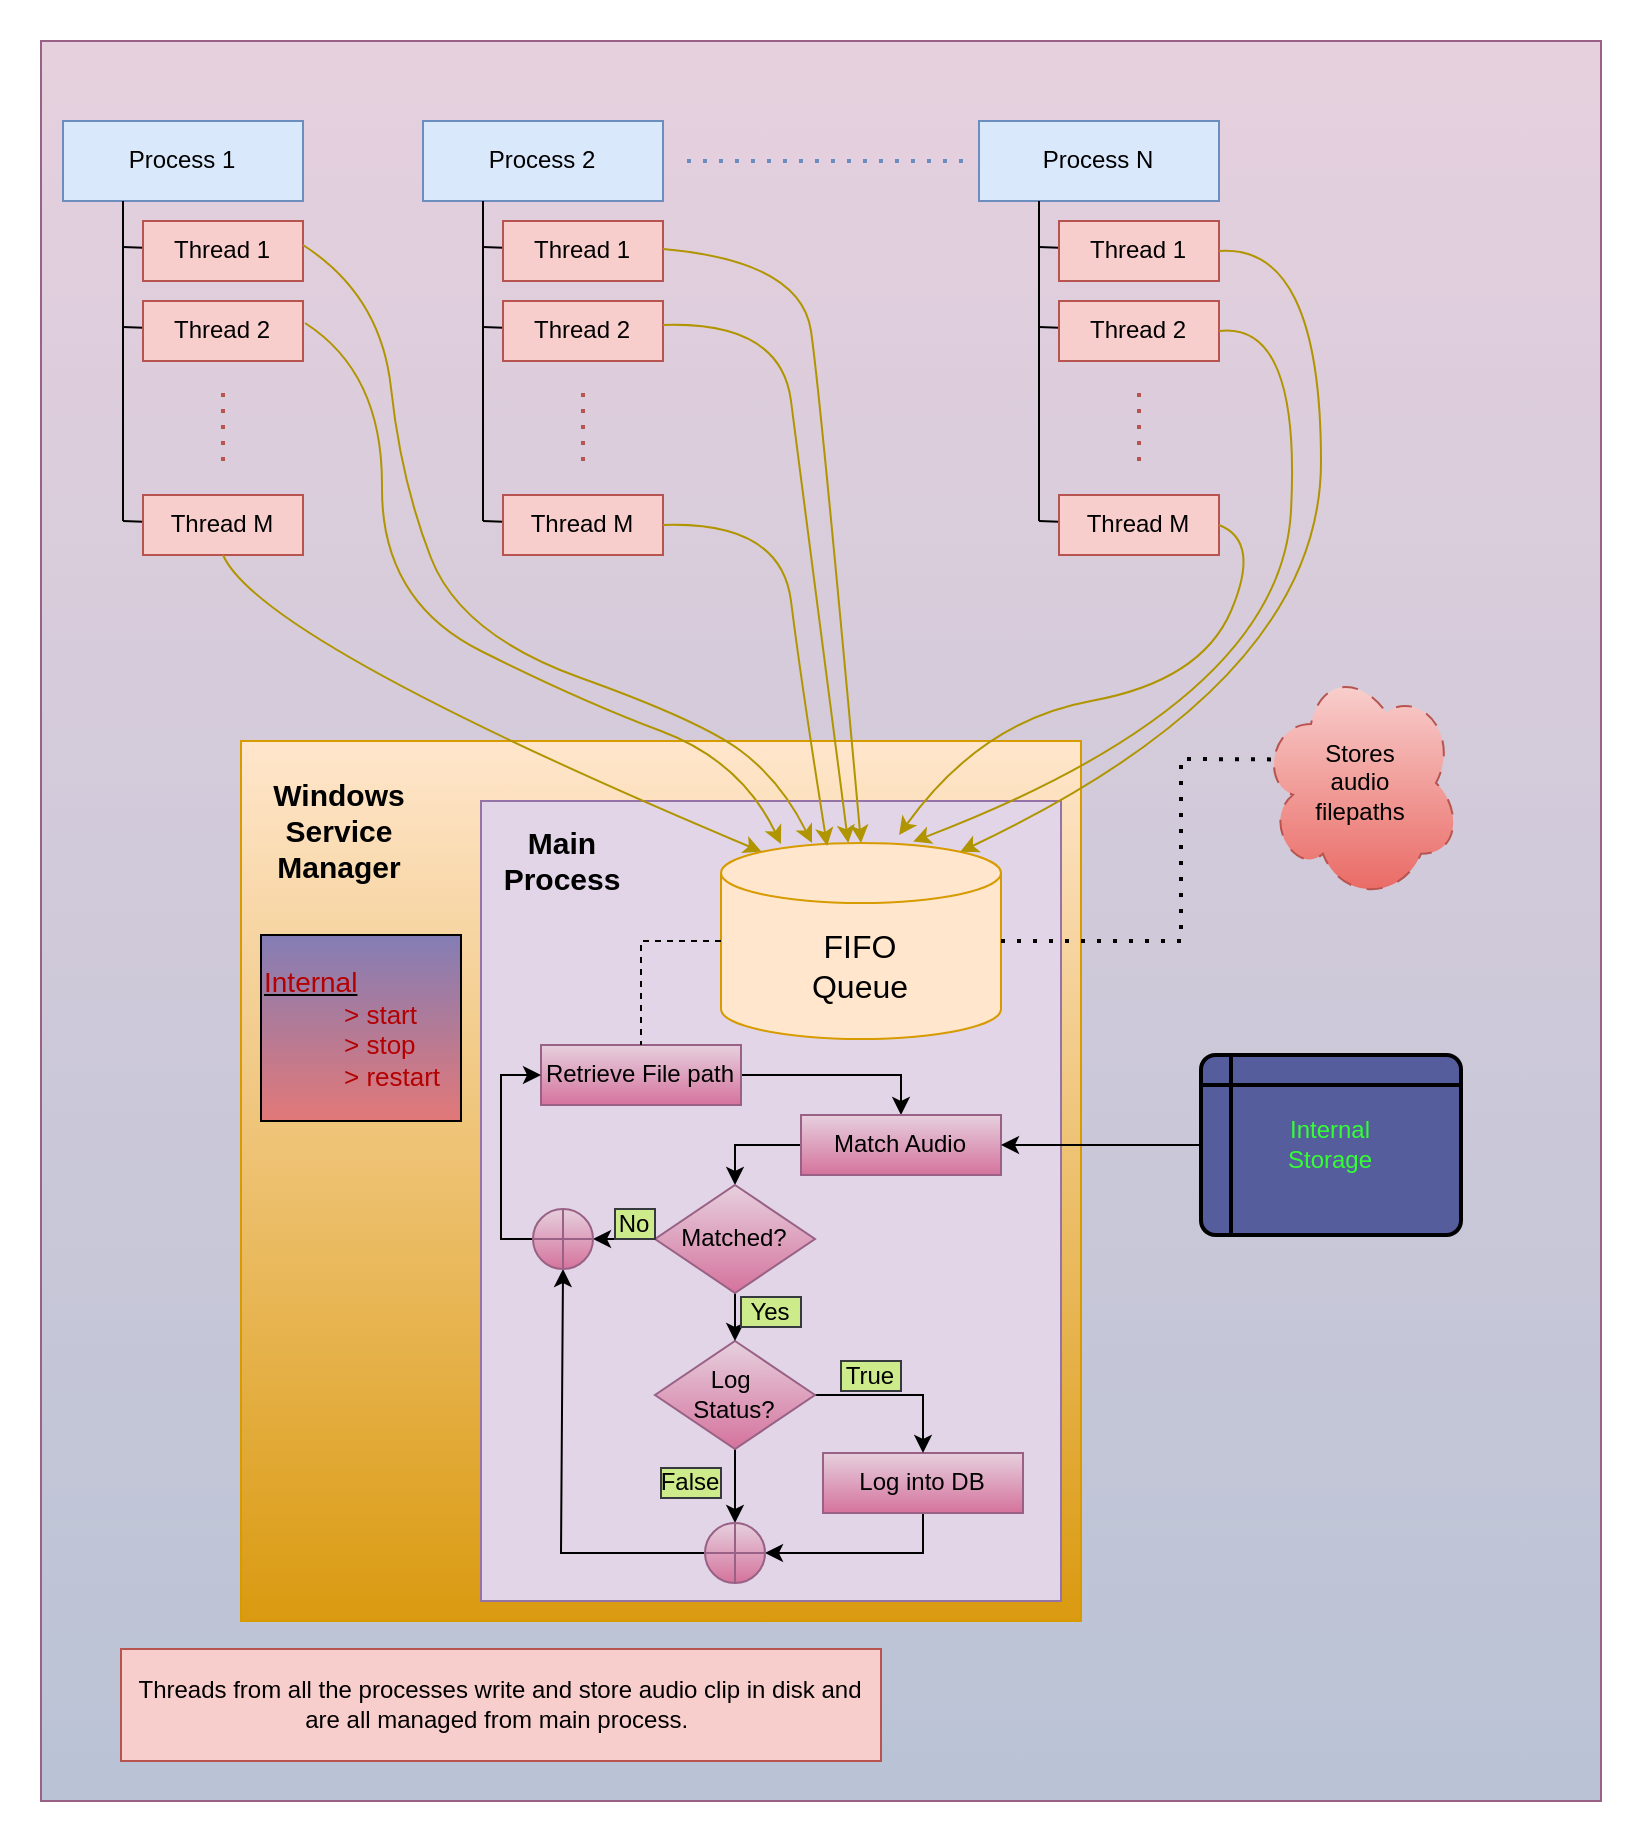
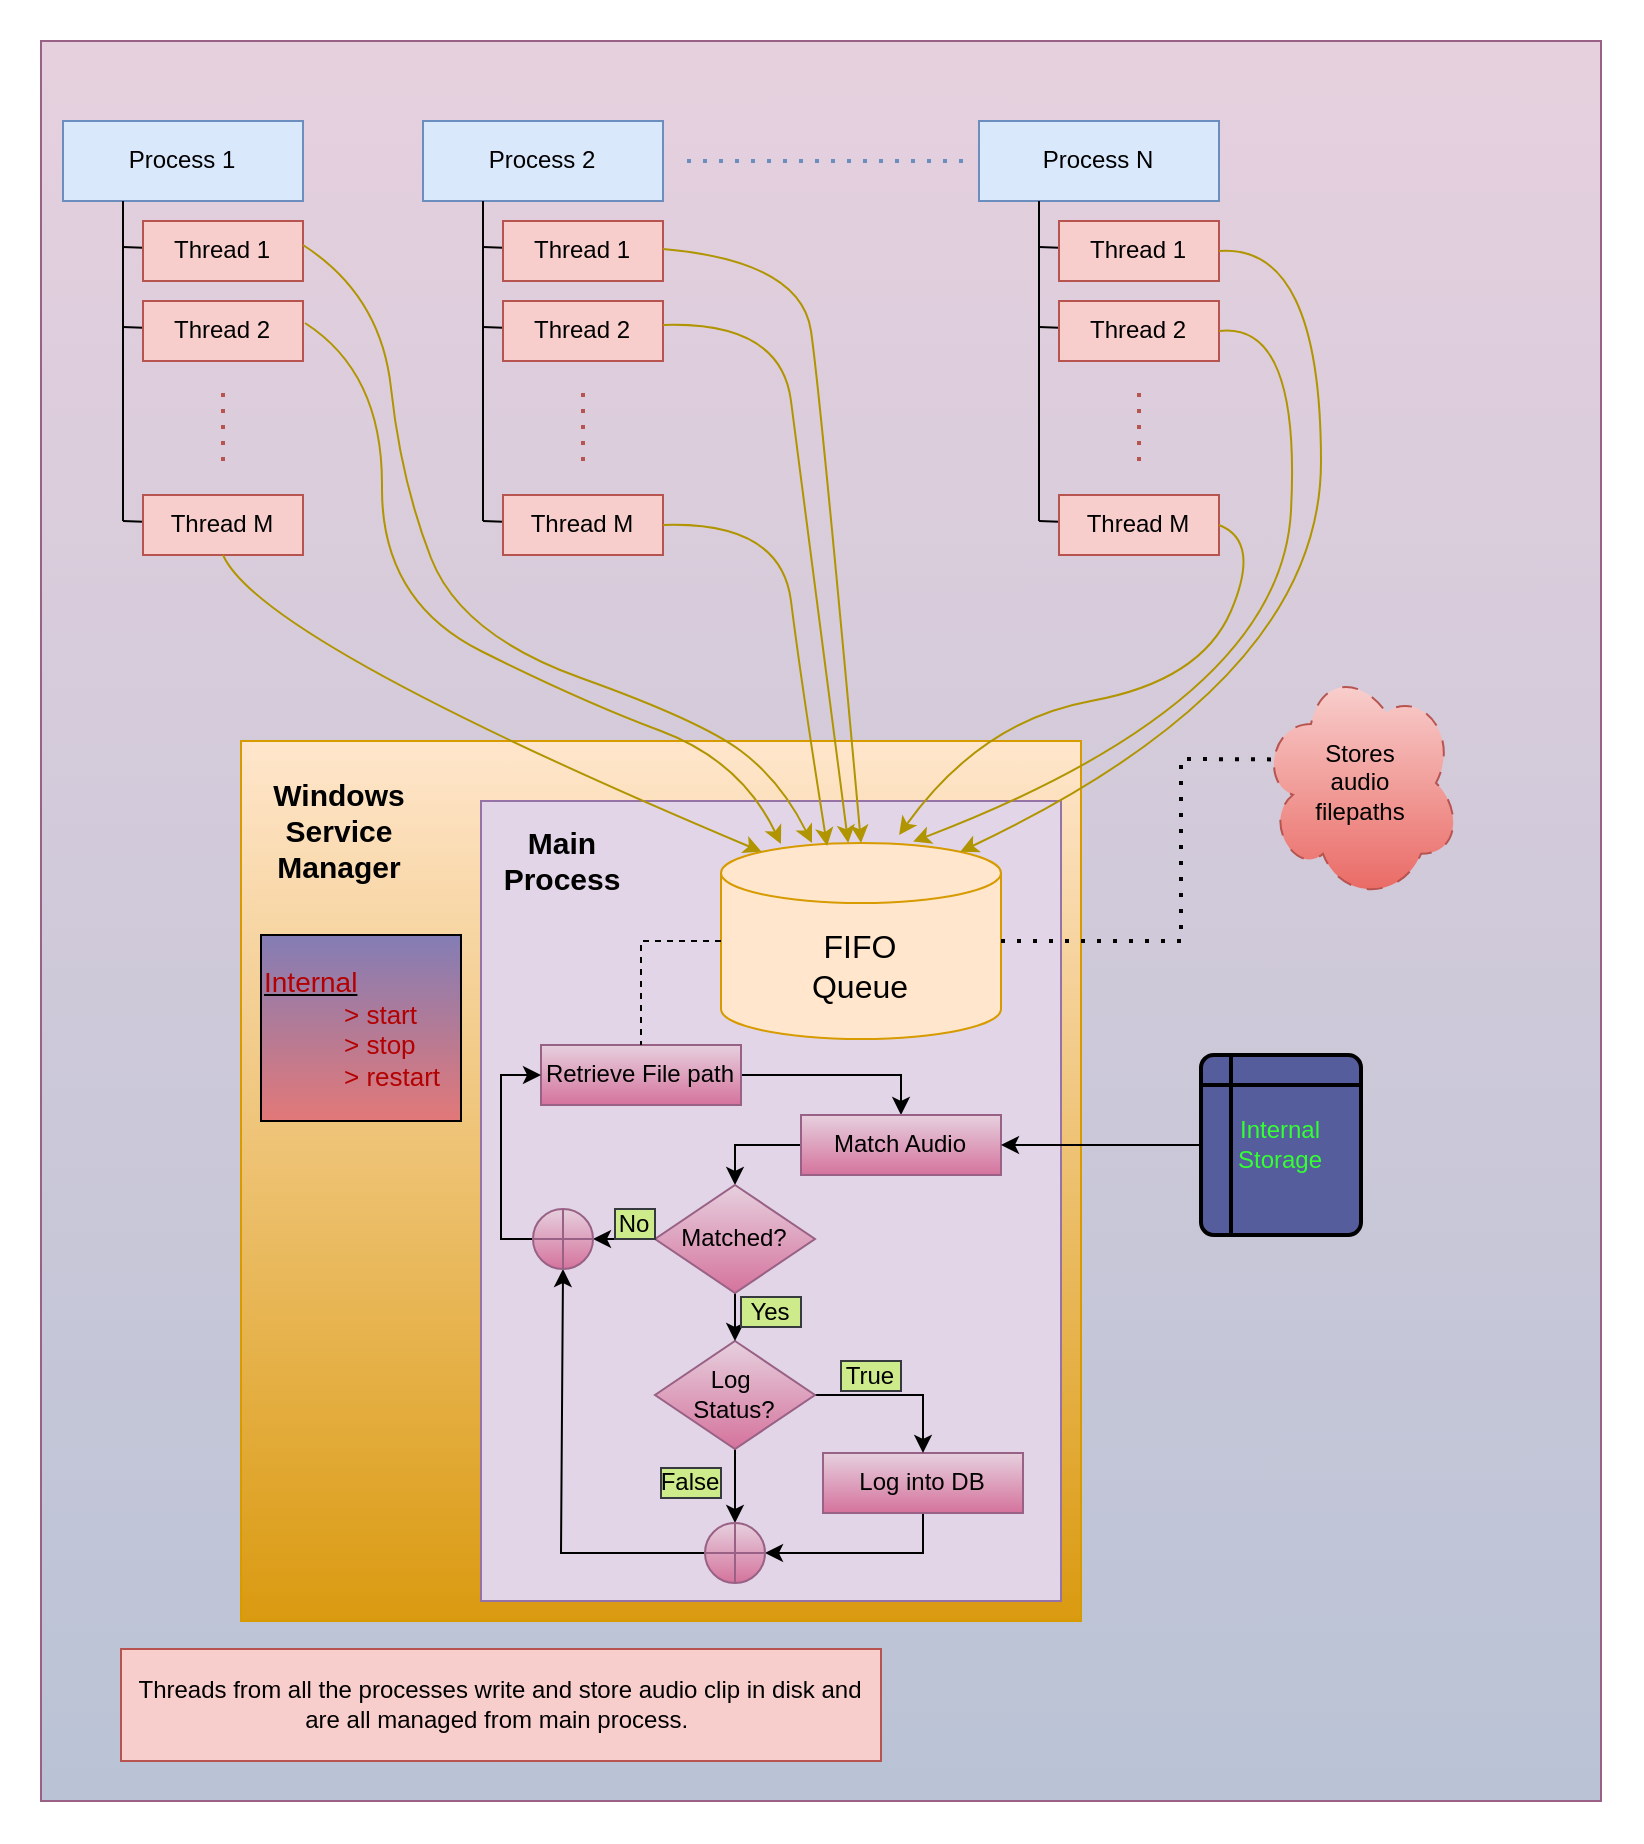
(1331, 1145) -> (1281, 1145)
